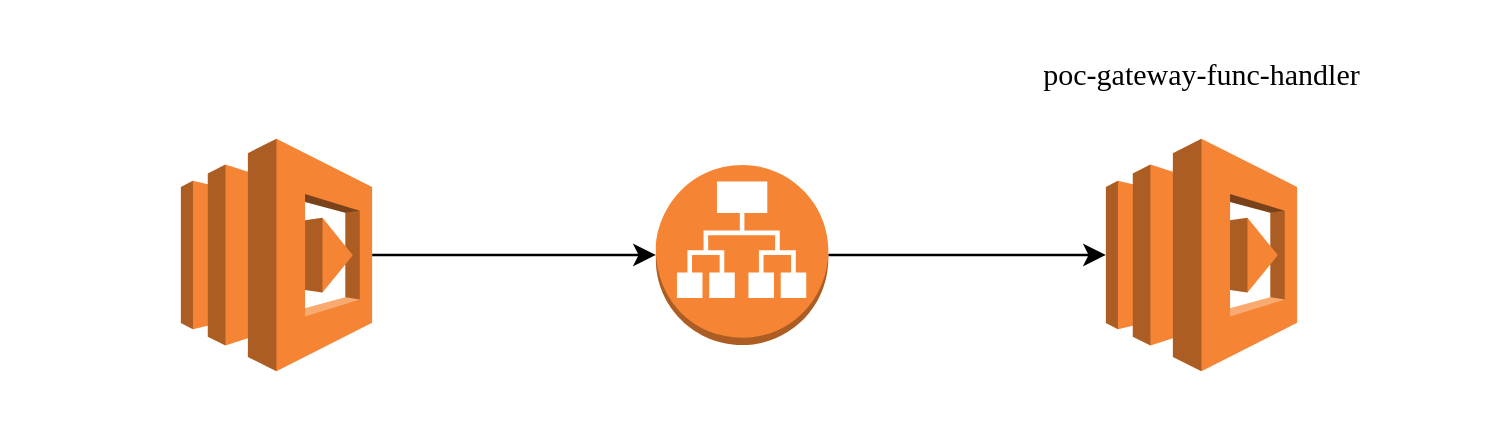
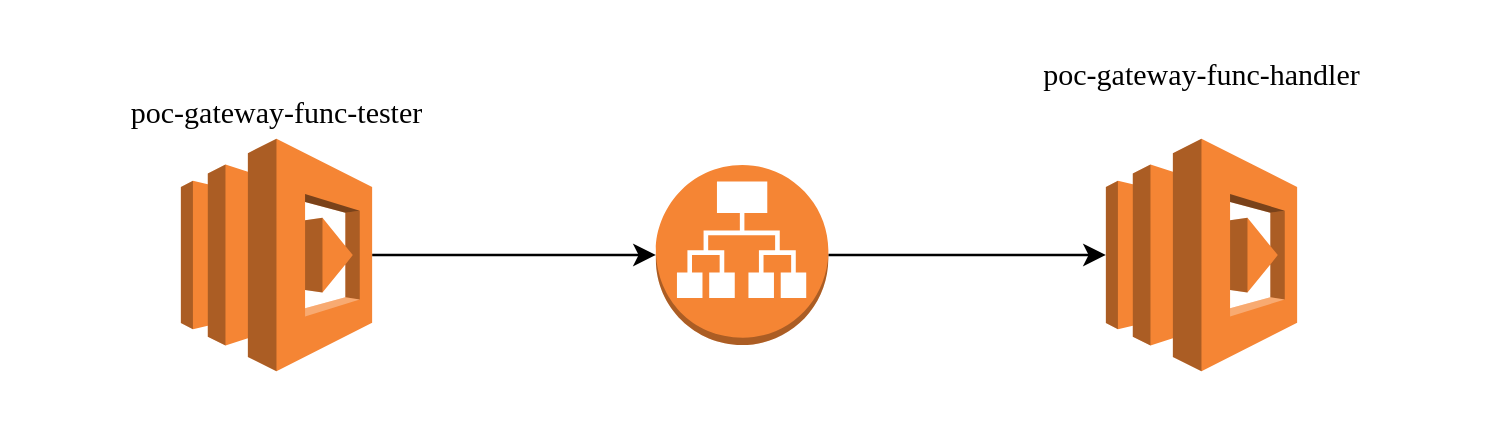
none -> (276, 114)
